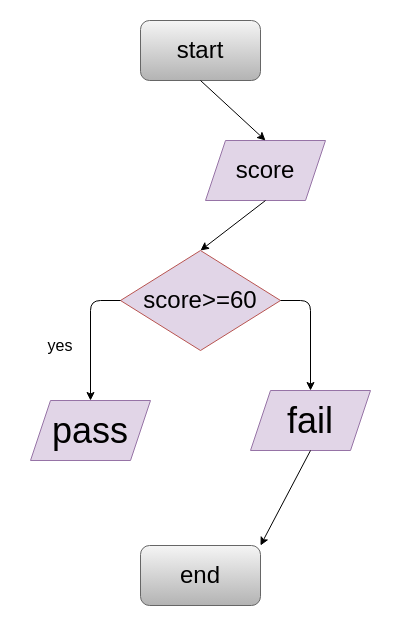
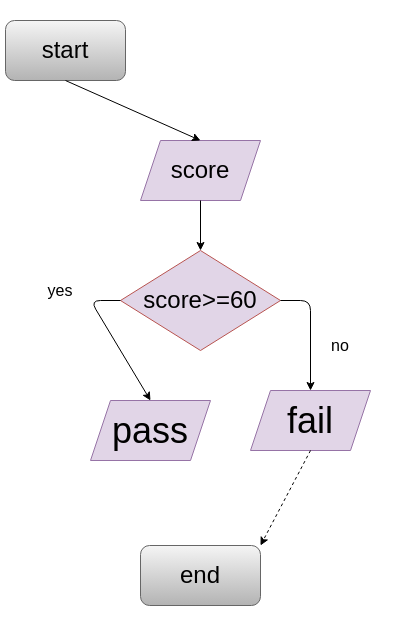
(201, 51) -> (66, 51)
(266, 171) -> (201, 171)
(61, 346) -> (61, 291)
none -> (341, 346)
(91, 431) -> (151, 431)
(287, 496) -> (287, 496)
